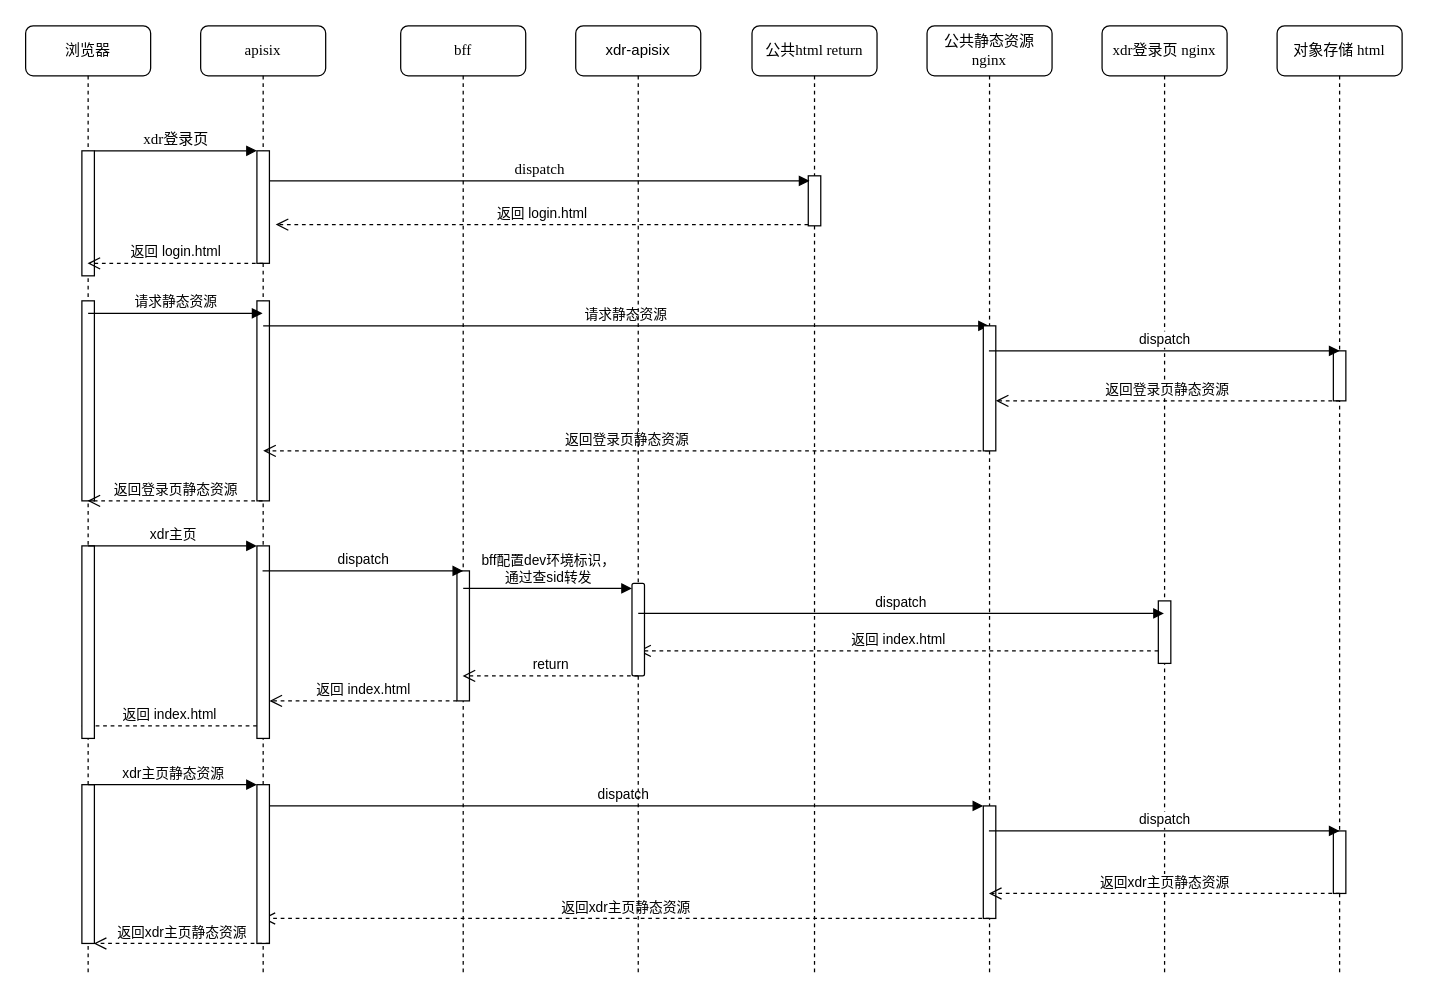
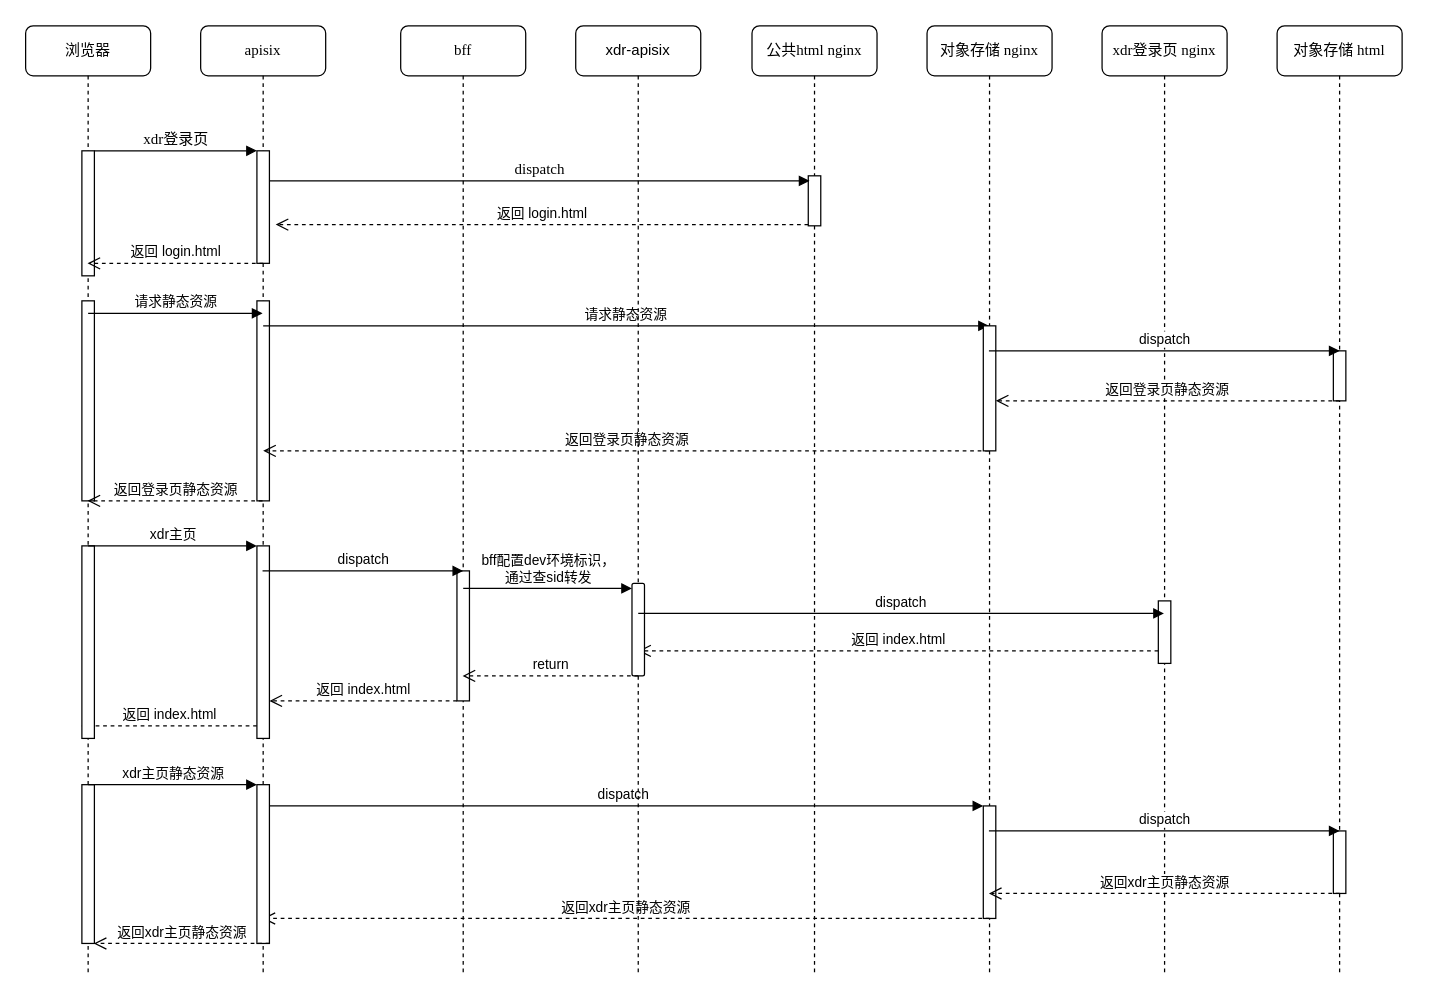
(814, 51) -> (814, 51)
(989, 51) -> (989, 51)
